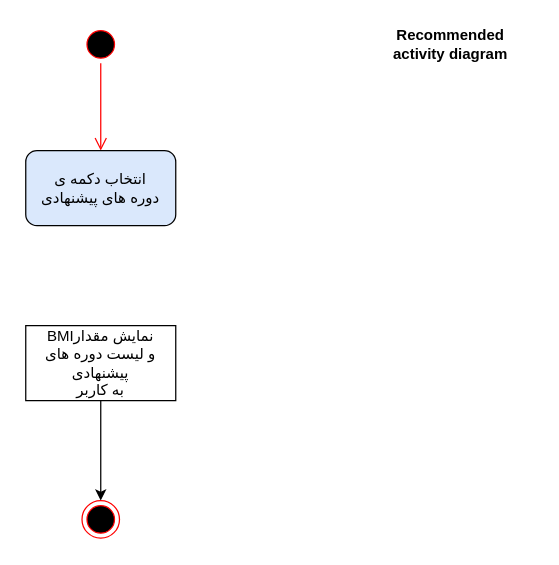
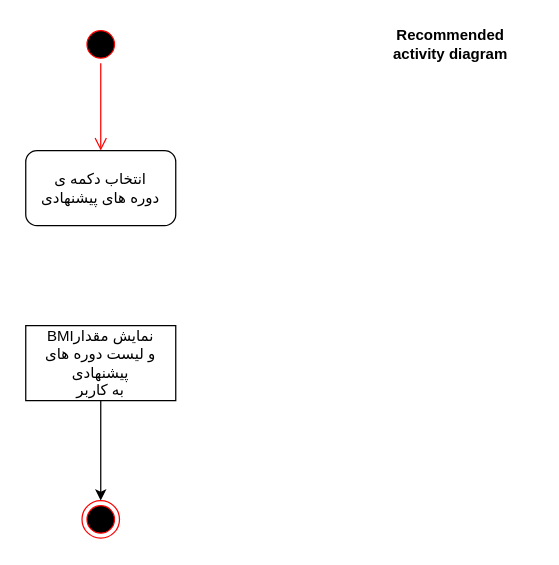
(101, 188) -> (101, 188)
